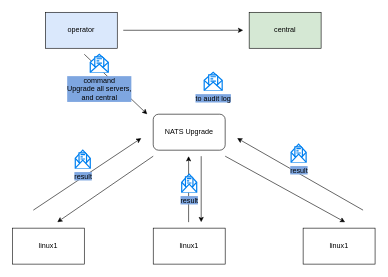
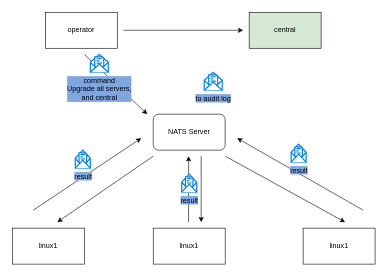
(81, 30) -> (81, 30)
(189, 132) -> (189, 132)
